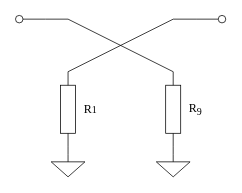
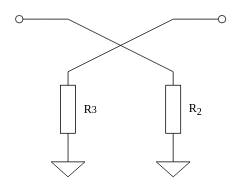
(90, 109) -> (90, 109)
(195, 109) -> (195, 109)
